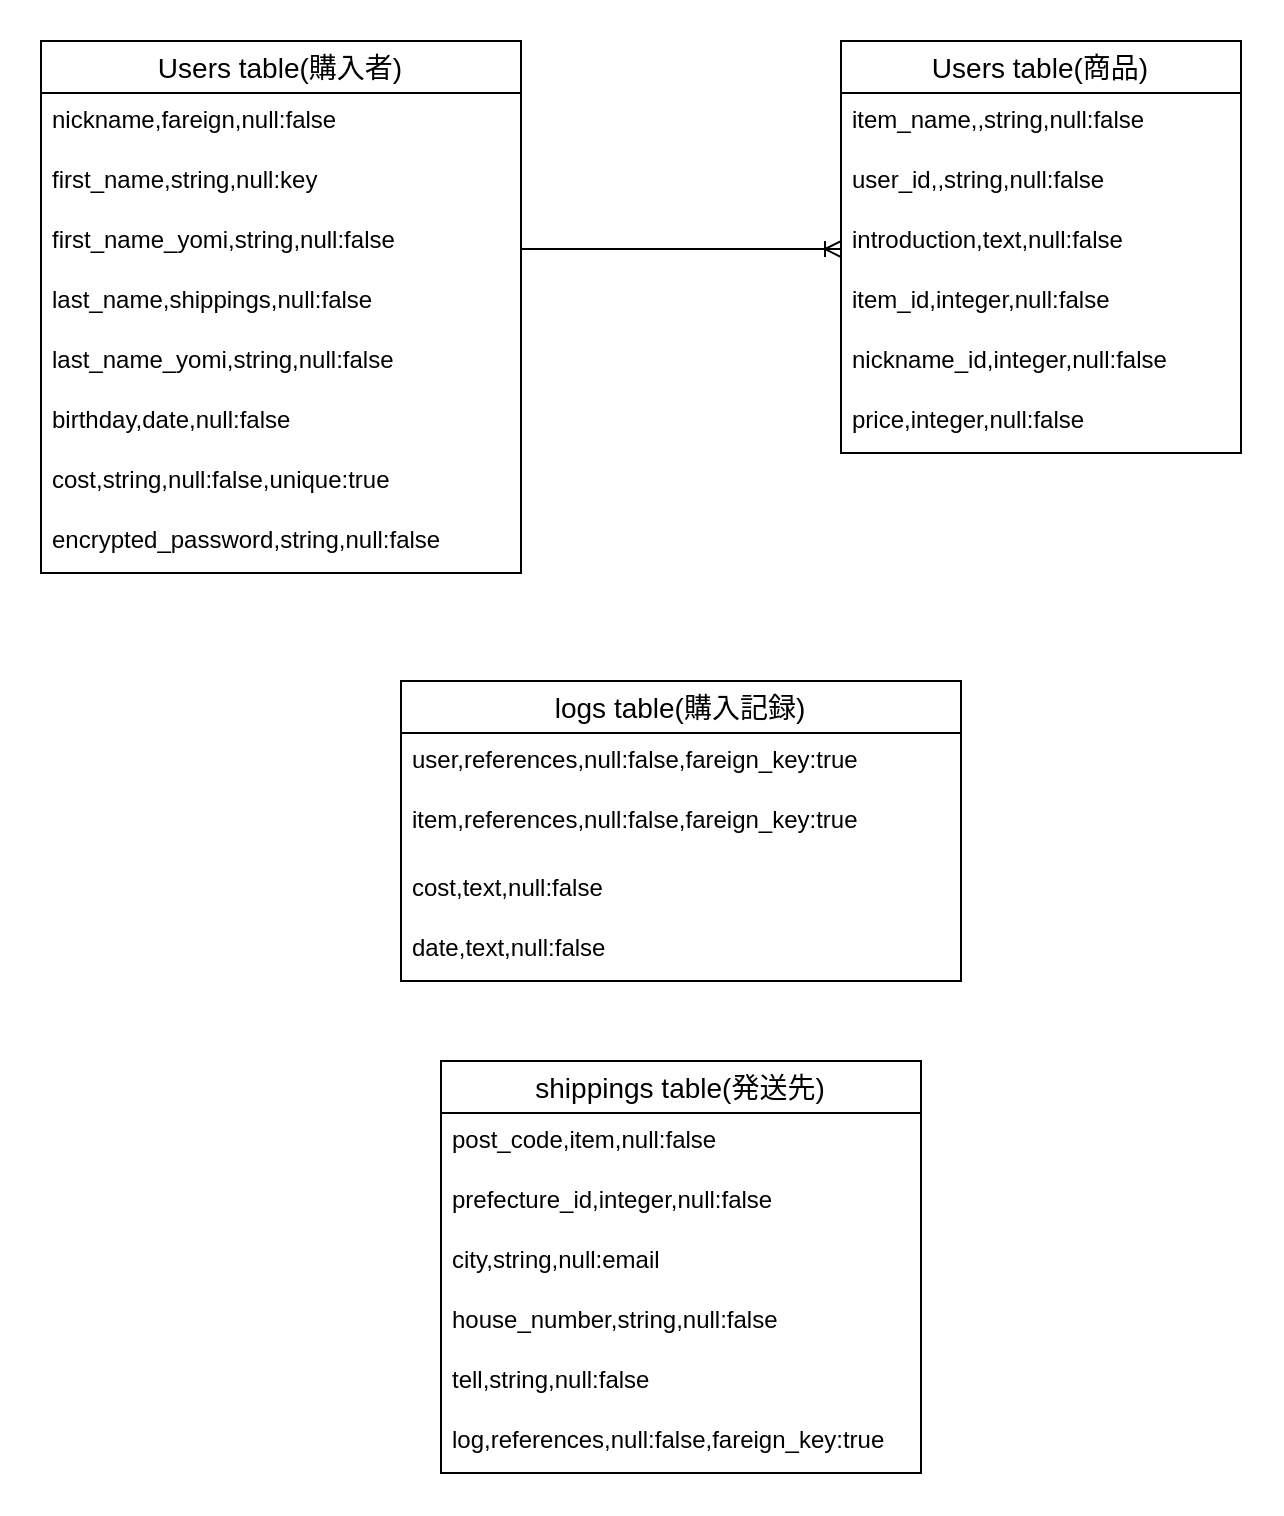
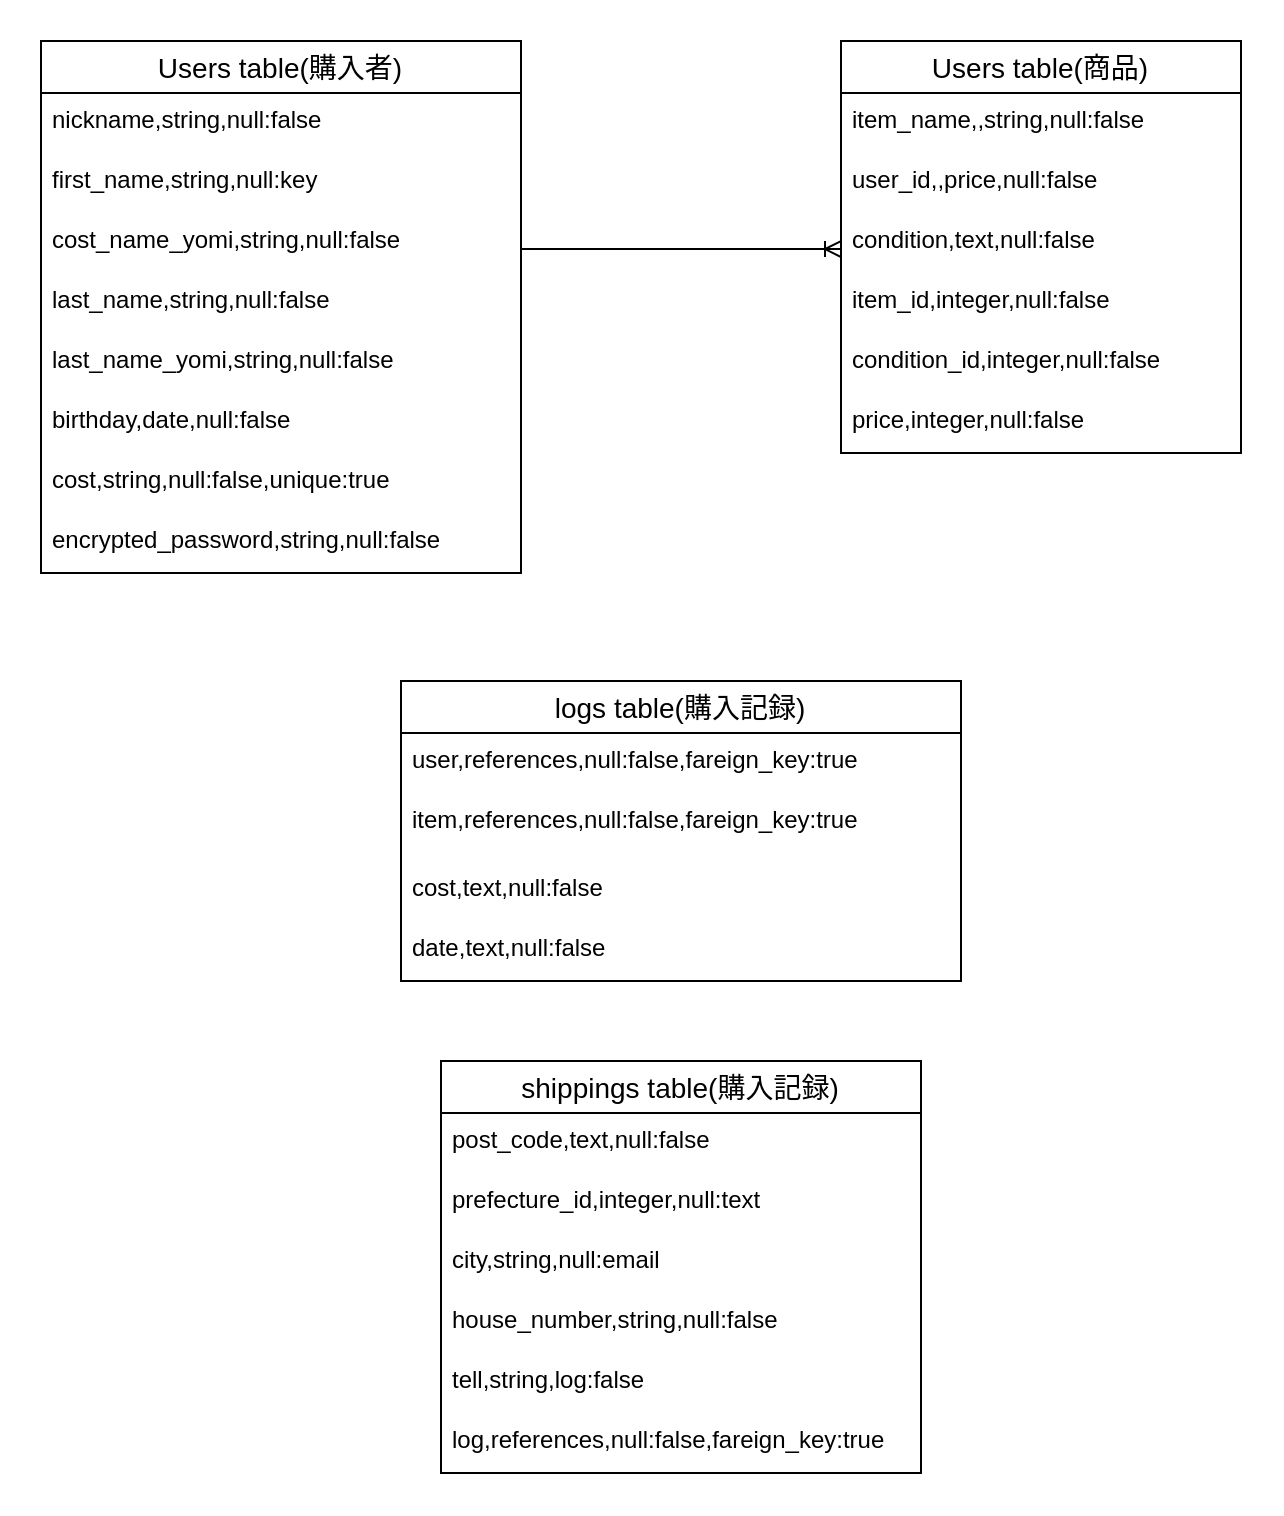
(208, 120) -> (202, 120)
(999, 180) -> (992, 180)
(246, 240) -> (242, 240)
(1015, 240) -> (995, 240)
(226, 300) -> (208, 300)
(1026, 360) -> (1029, 360)
(680, 1089) -> (680, 1089)
(598, 1140) -> (601, 1140)
(642, 1200) -> (638, 1200)
(572, 1380) -> (568, 1380)
